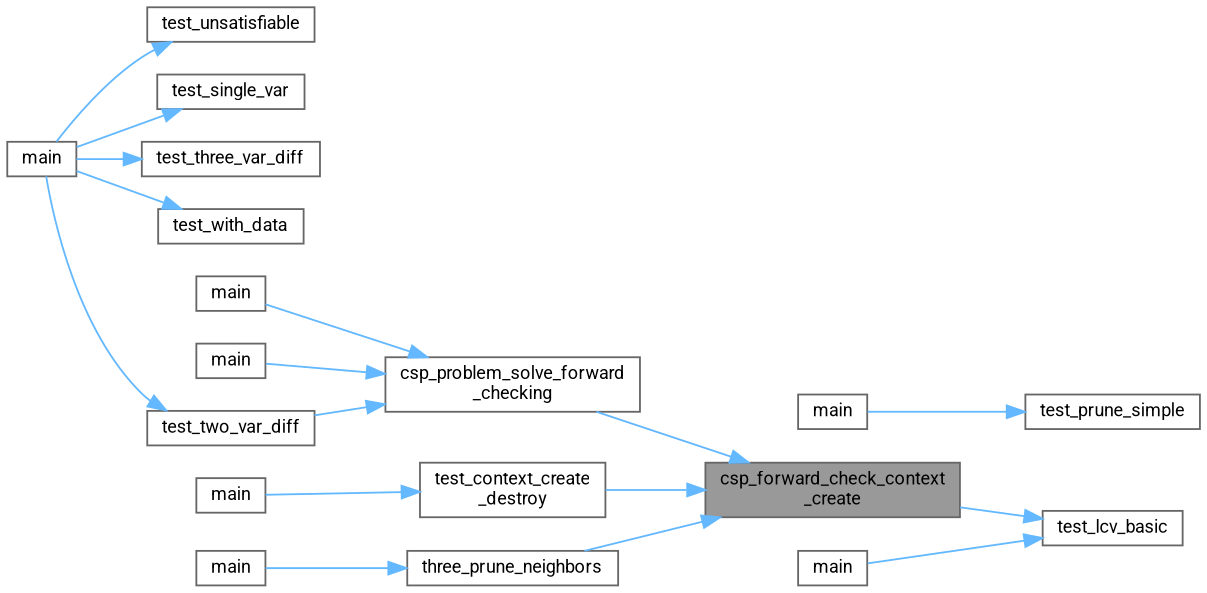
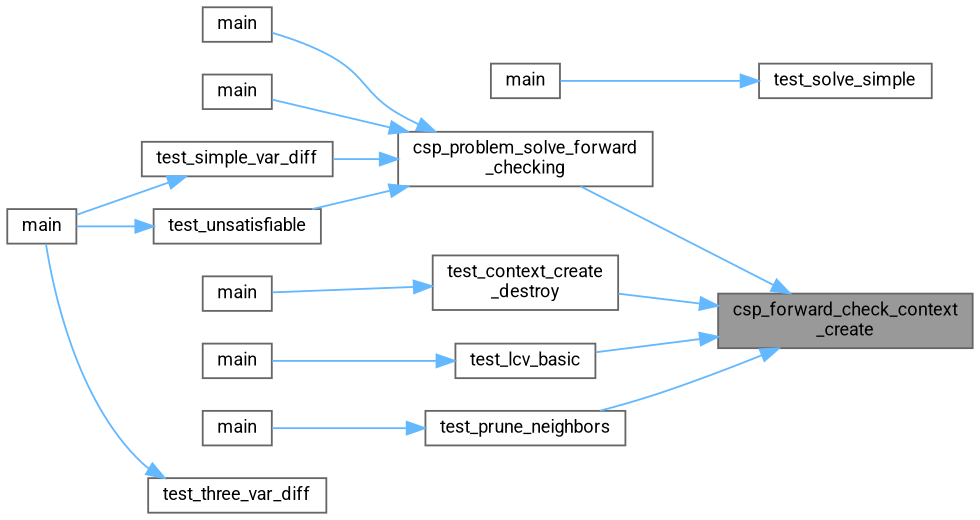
(231, 92) -> none
none -> (351, 200)
(231, 226) -> none
(1113, 412) -> (845, 81)
(231, 428) -> (237, 159)
(992, 512) -> (648, 346)
(513, 568) -> (525, 428)
